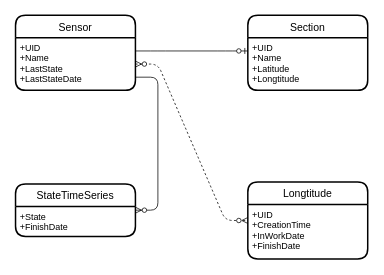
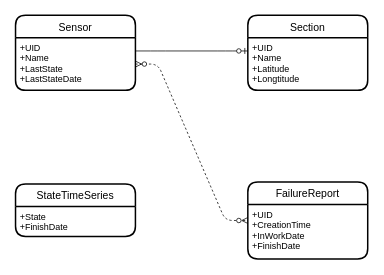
(158, 144) -> none
(308, 194) -> (308, 194)
